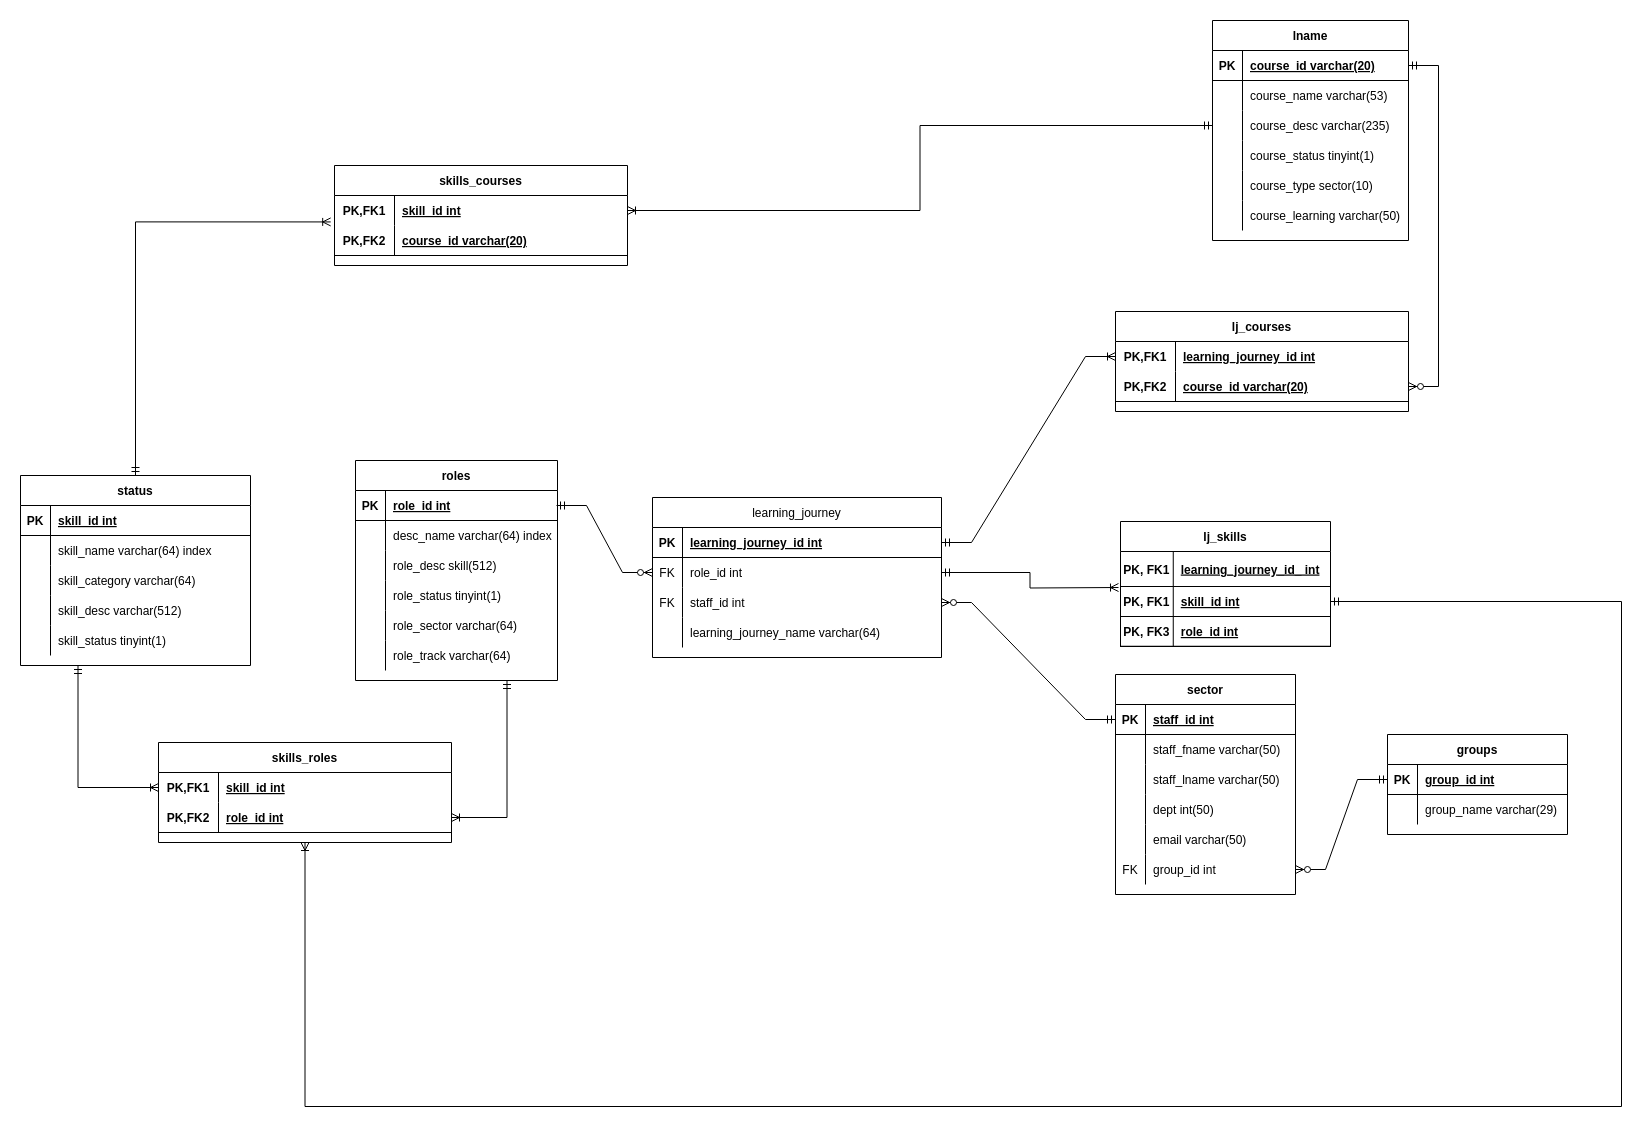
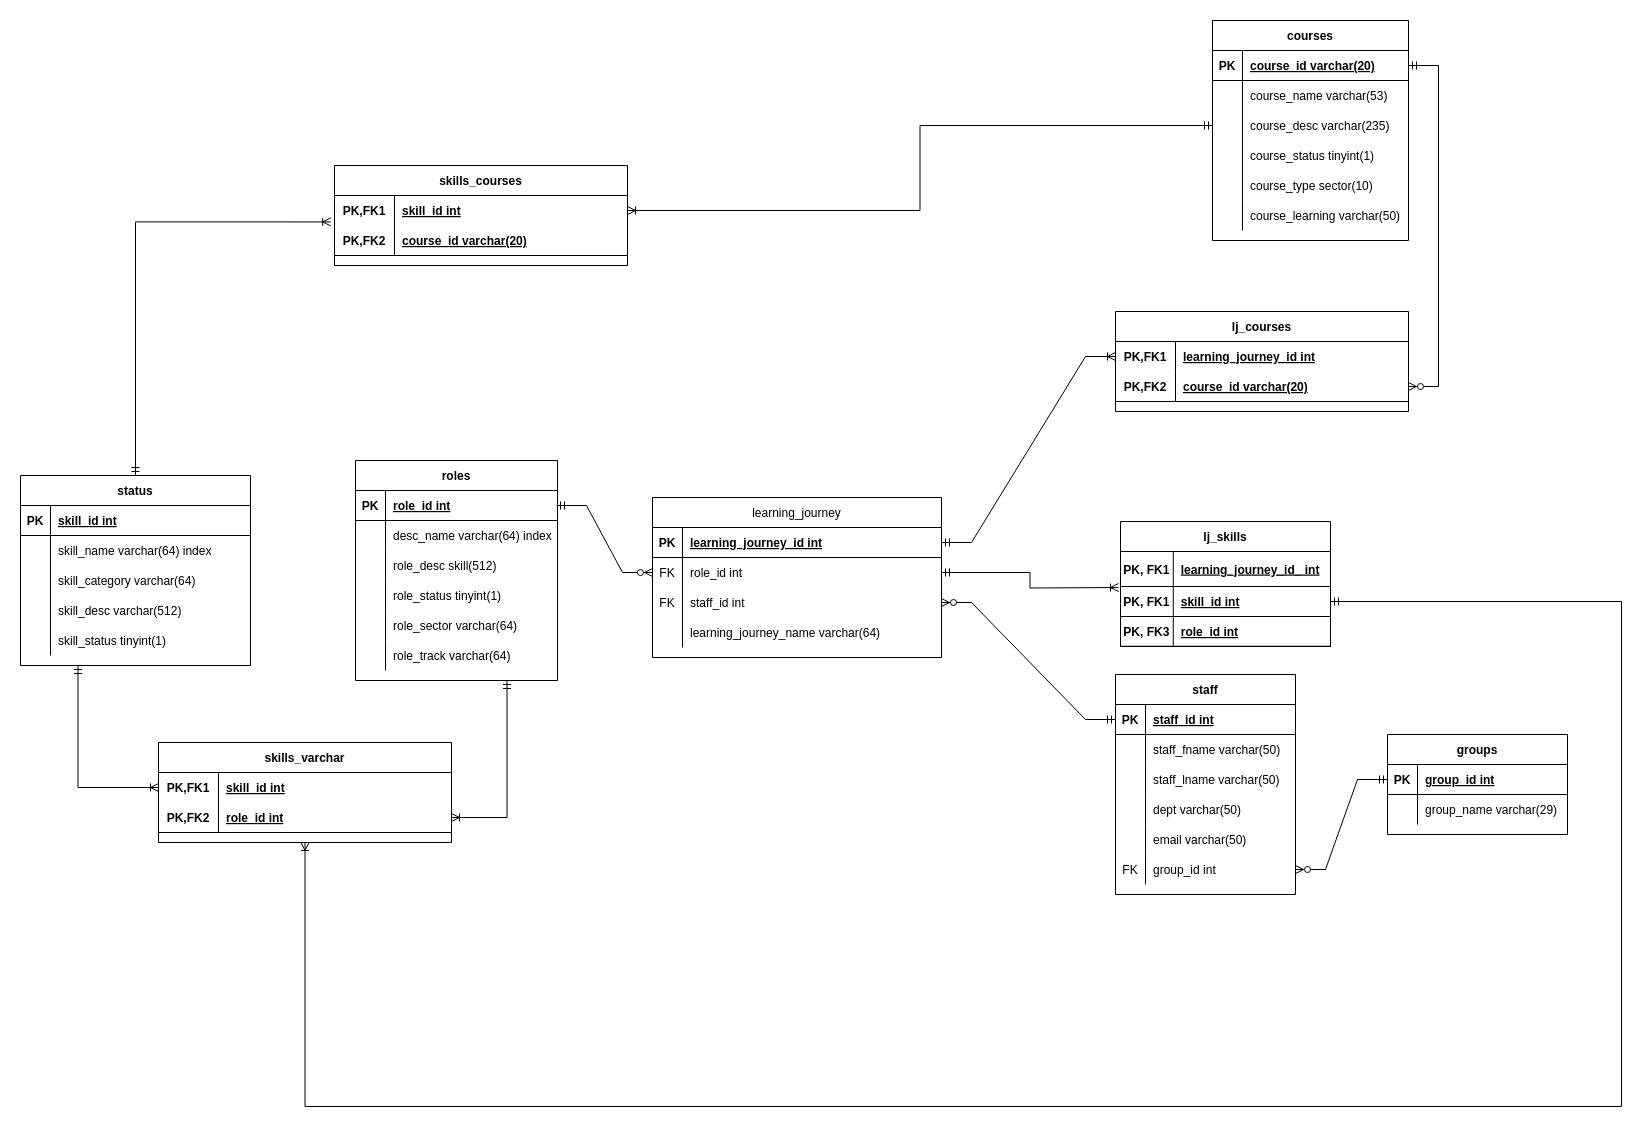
(1310, 36) -> (1310, 36)
(1205, 690) -> (1205, 690)
(305, 758) -> (305, 758)
(1190, 810) -> (1205, 810)
